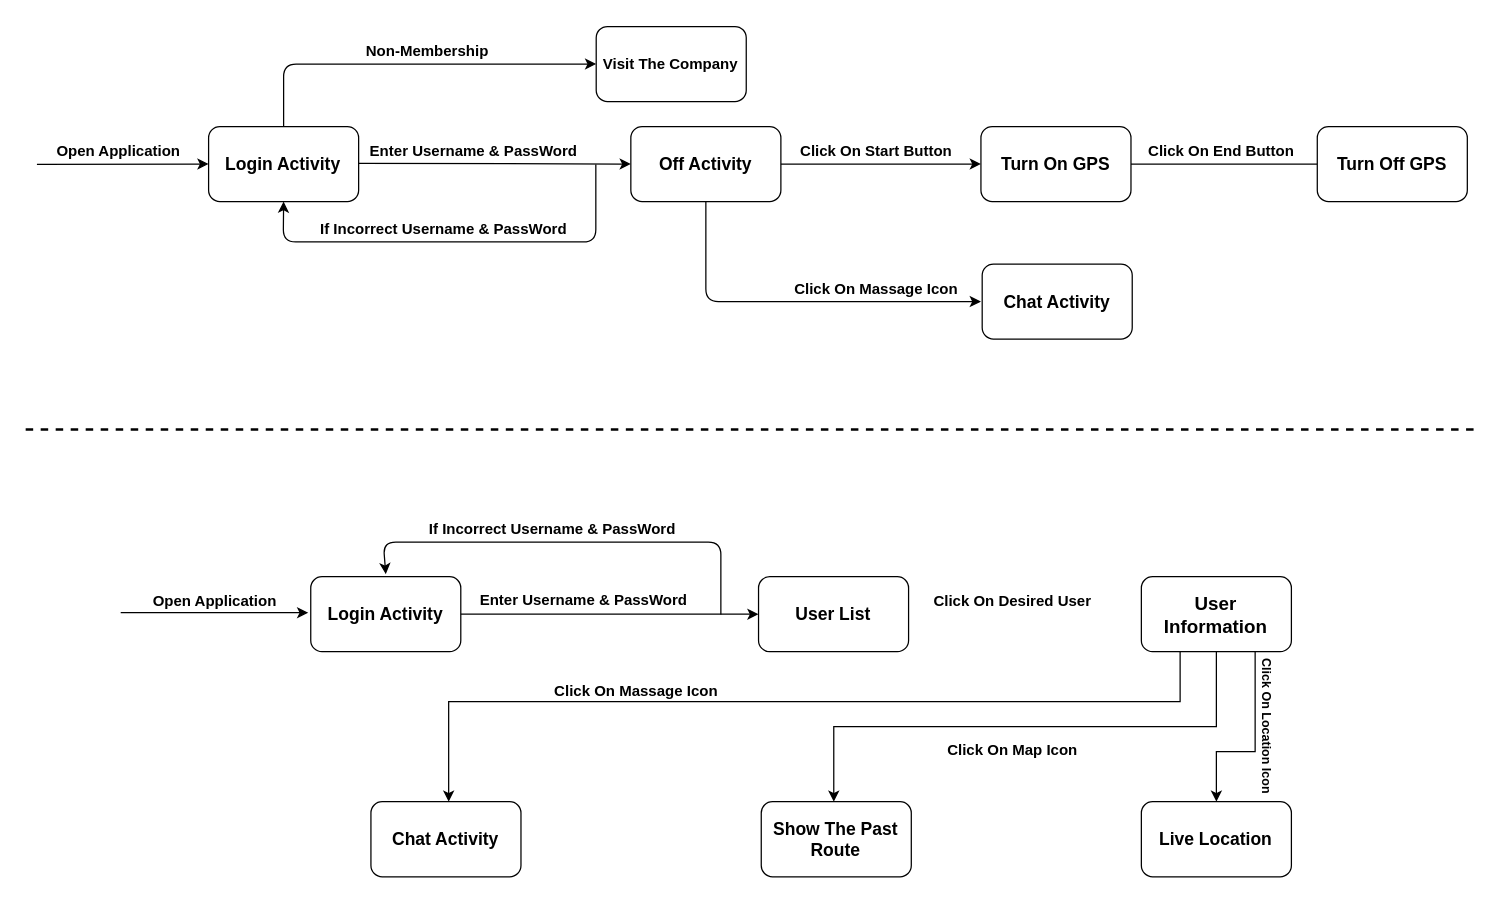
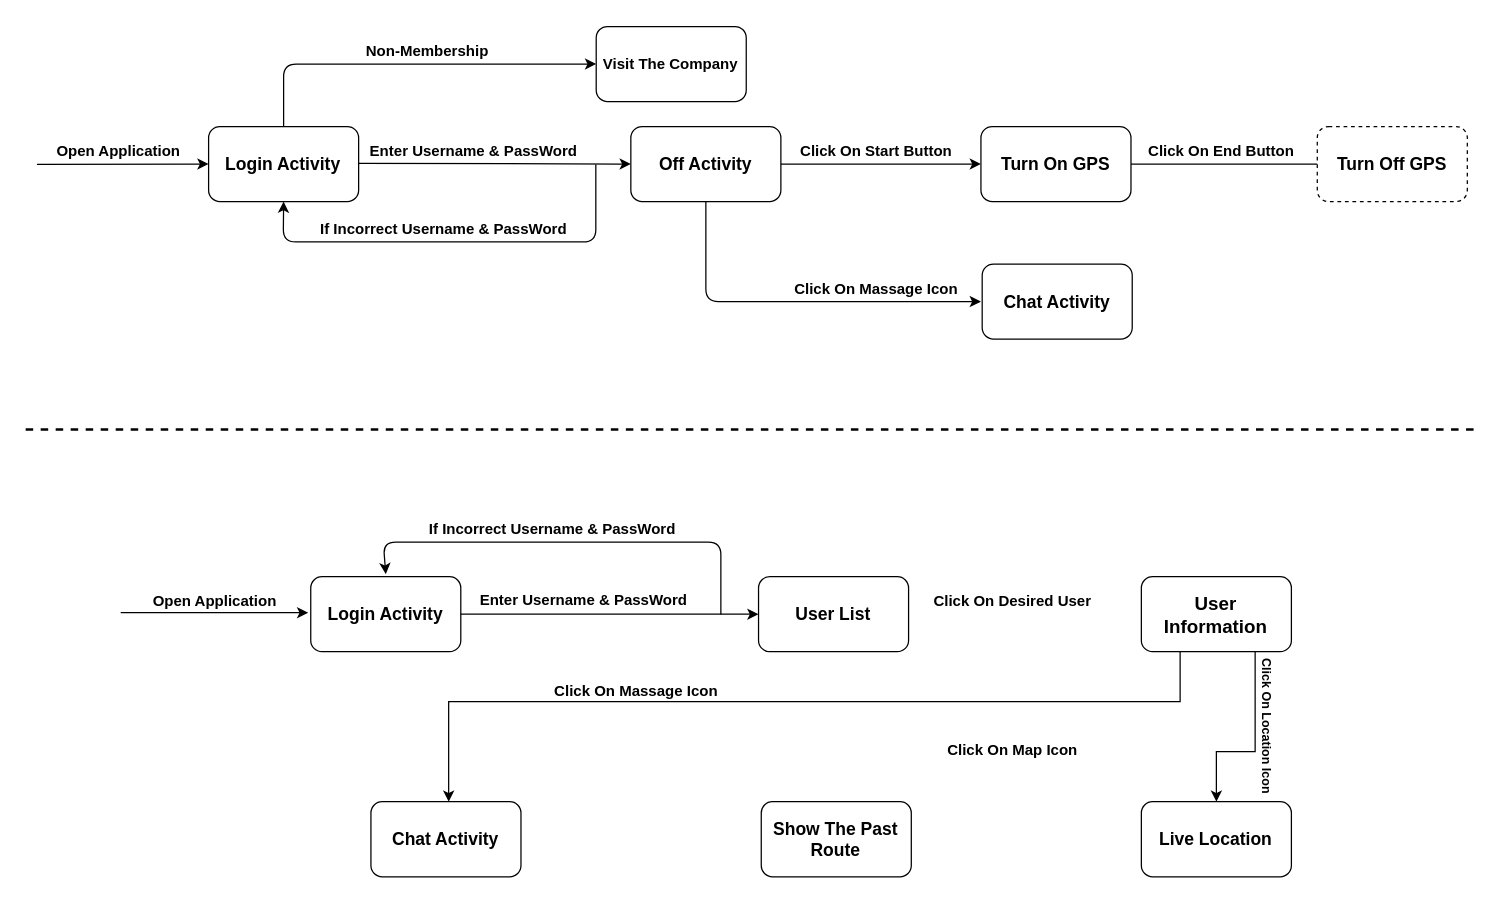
(1392, 164) -> (1392, 164)
(1029, 727) -> none
